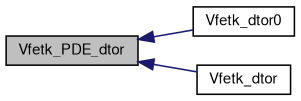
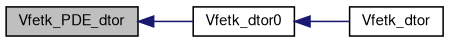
(175, 68) -> (330, 21)
